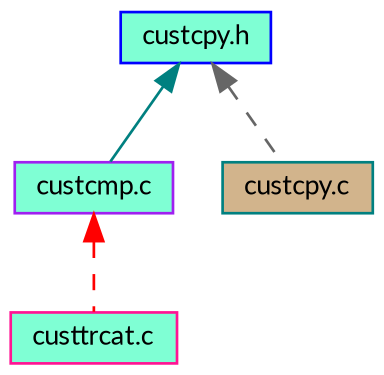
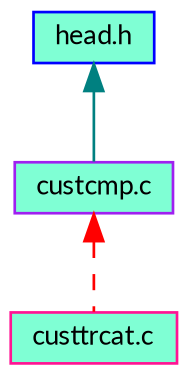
(196, 38) -> (94, 38)
(298, 188) -> none
